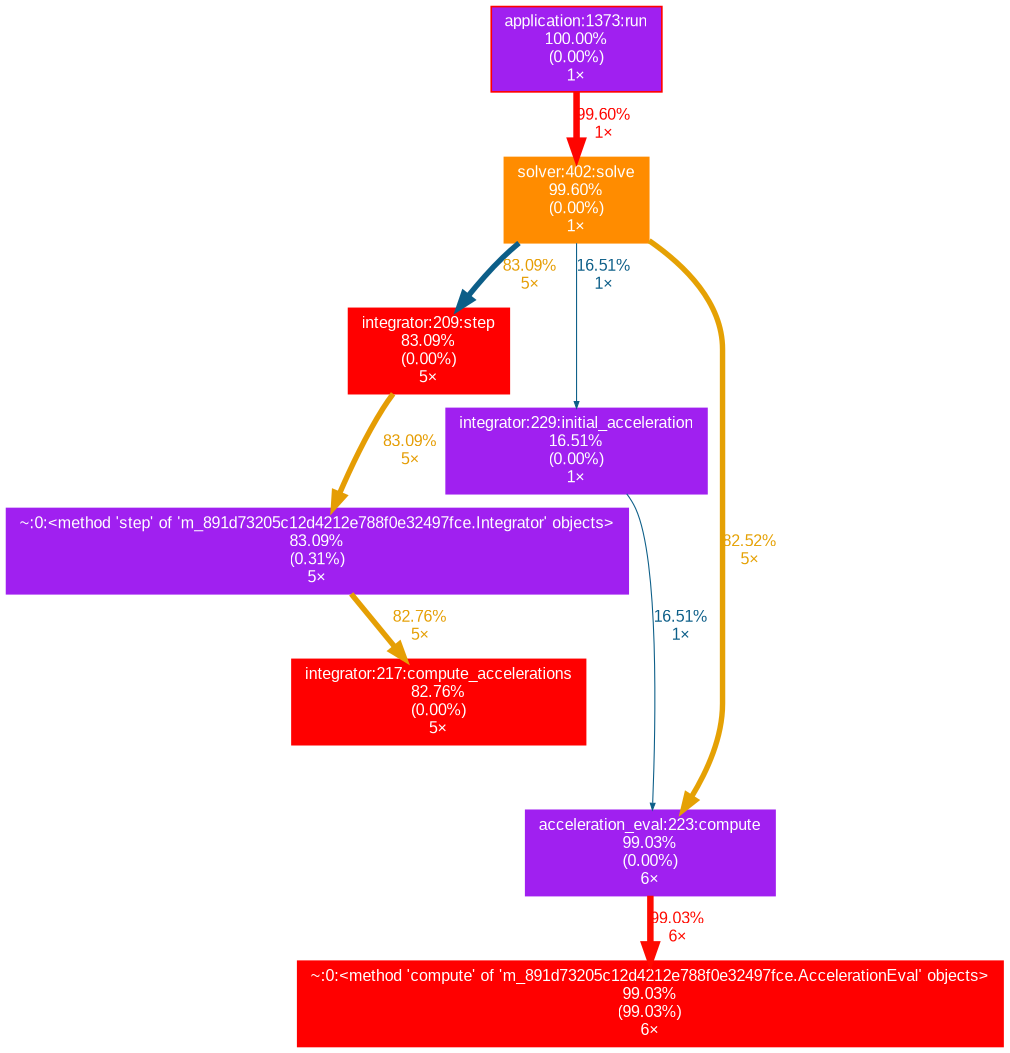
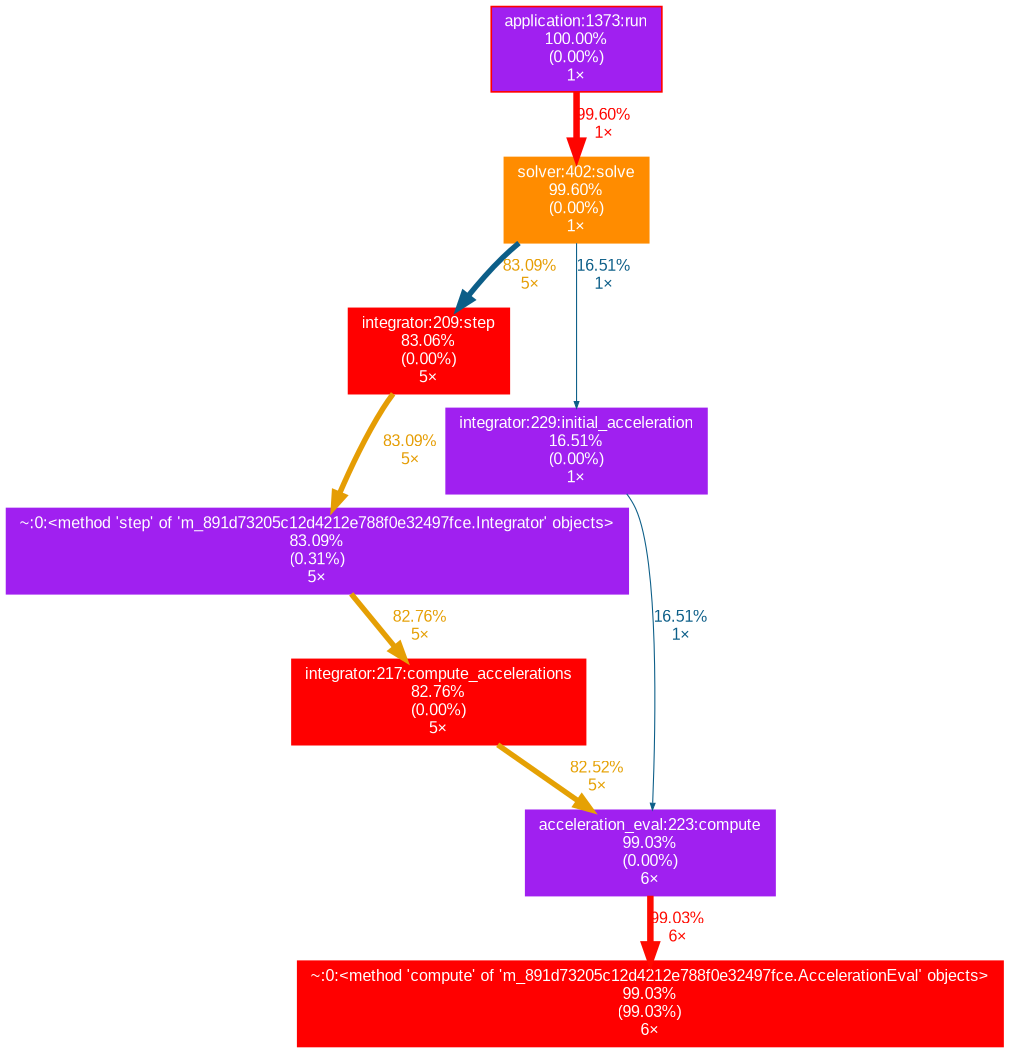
(429, 351) -> (429, 351)
(723, 508) -> (538, 773)
